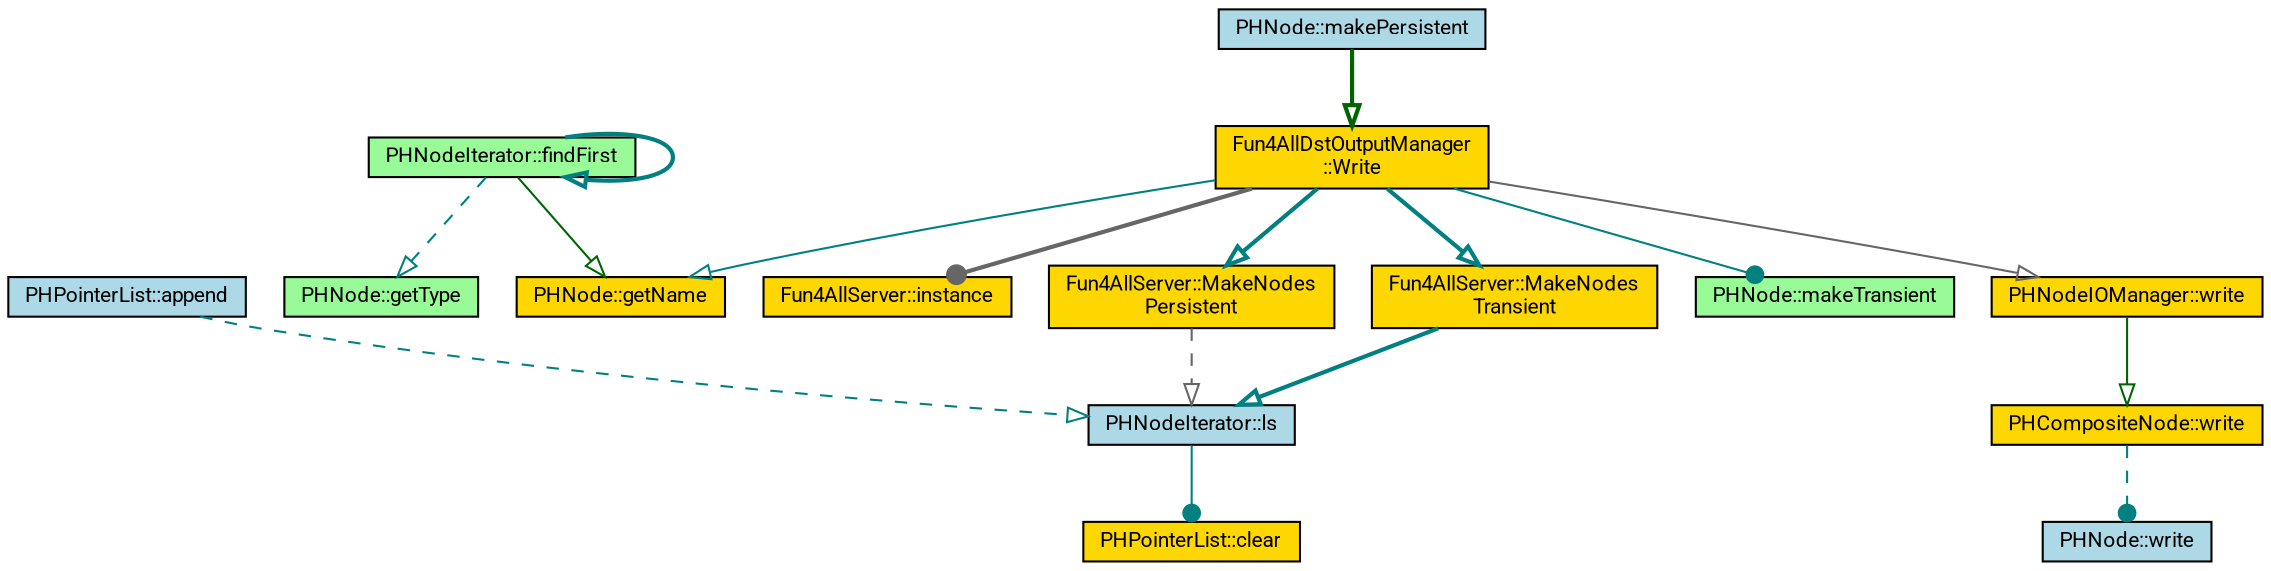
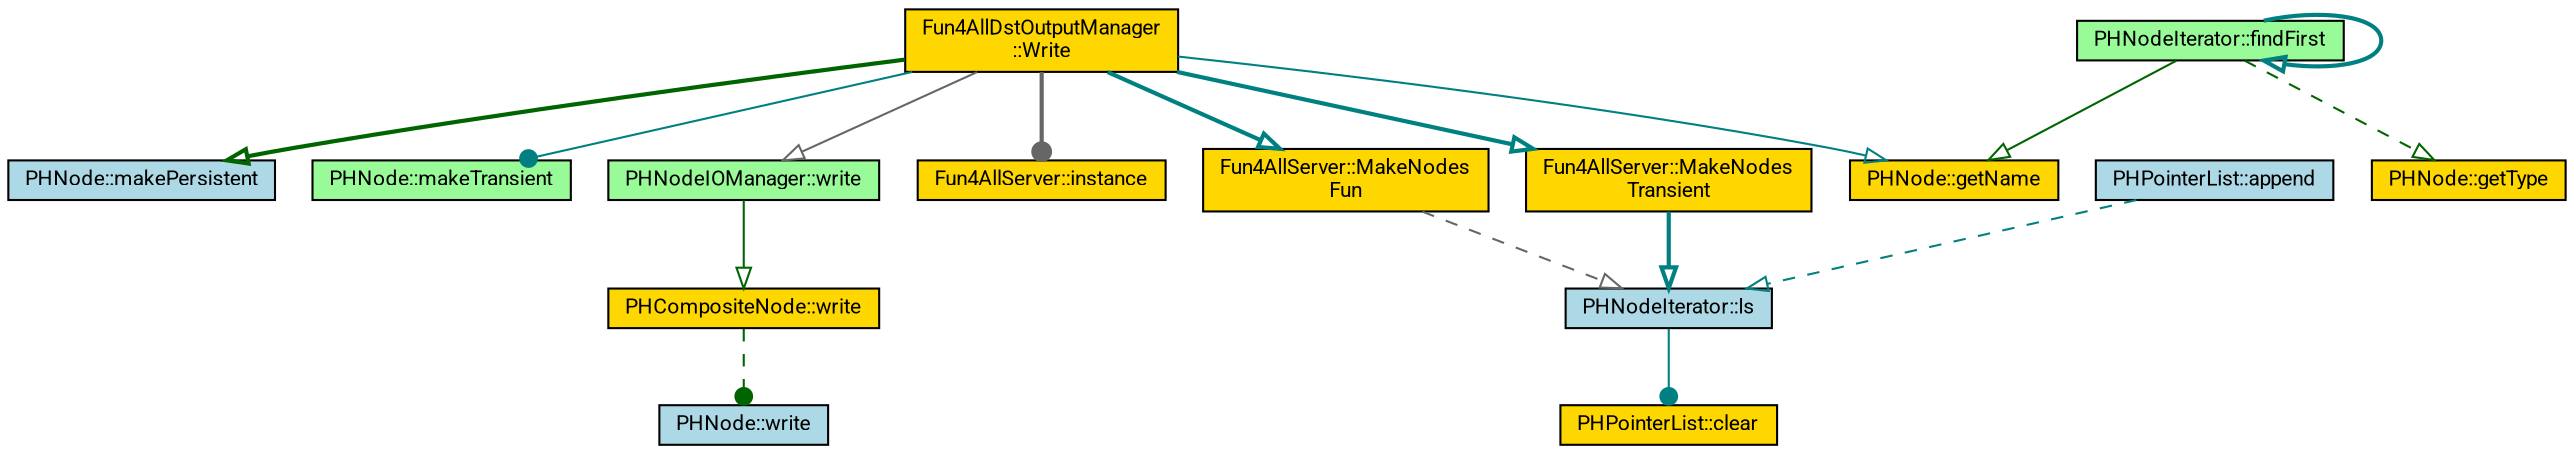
(1352, 77) -> (576, 104)
(449, 219) -> (2330, 105)
(381, 297) -> (2469, 180)
(1192, 297) -> (1346, 180)
(2127, 297) -> (744, 180)
(2127, 475) -> (744, 358)
